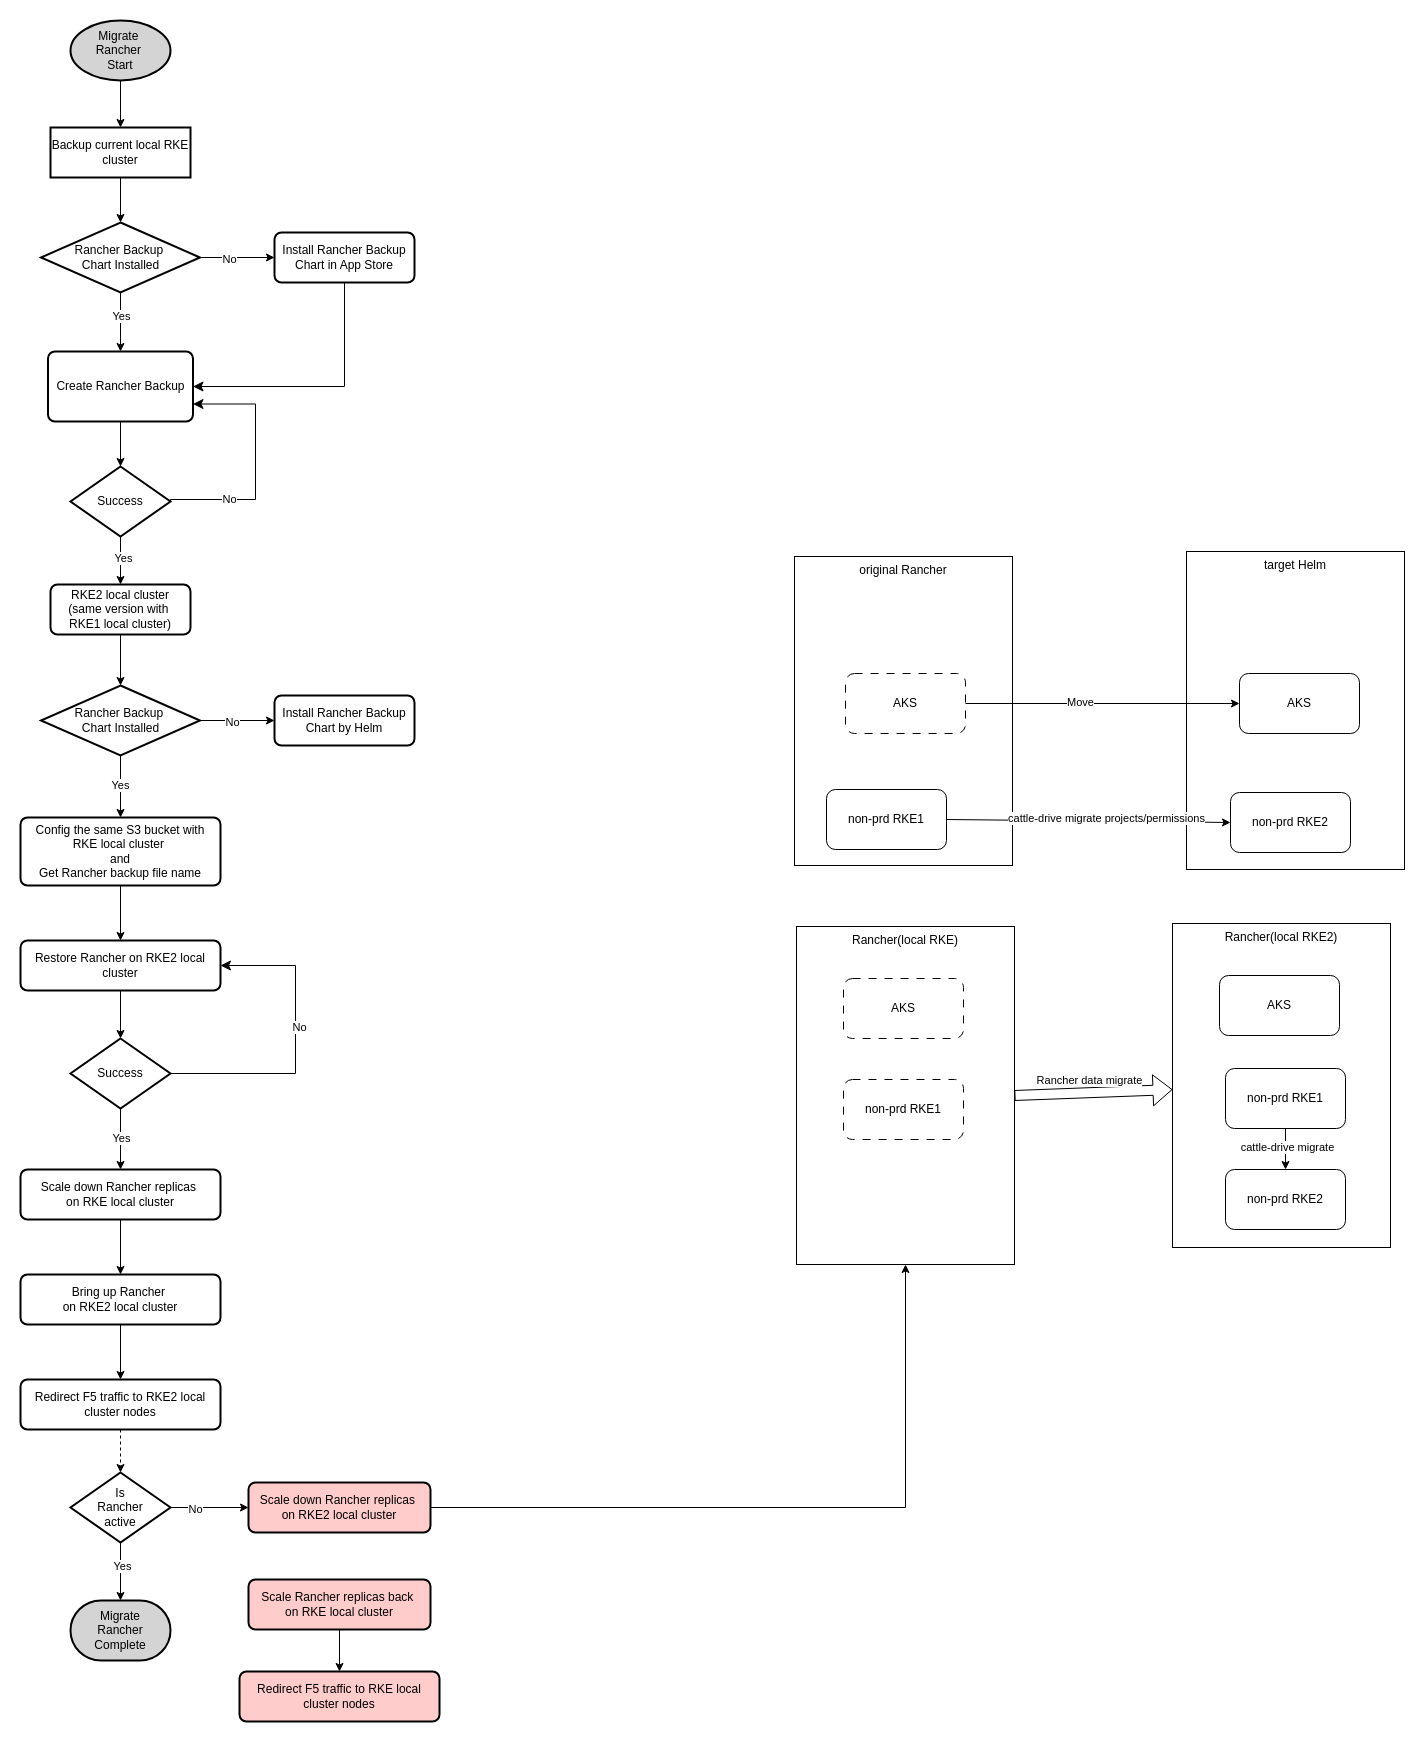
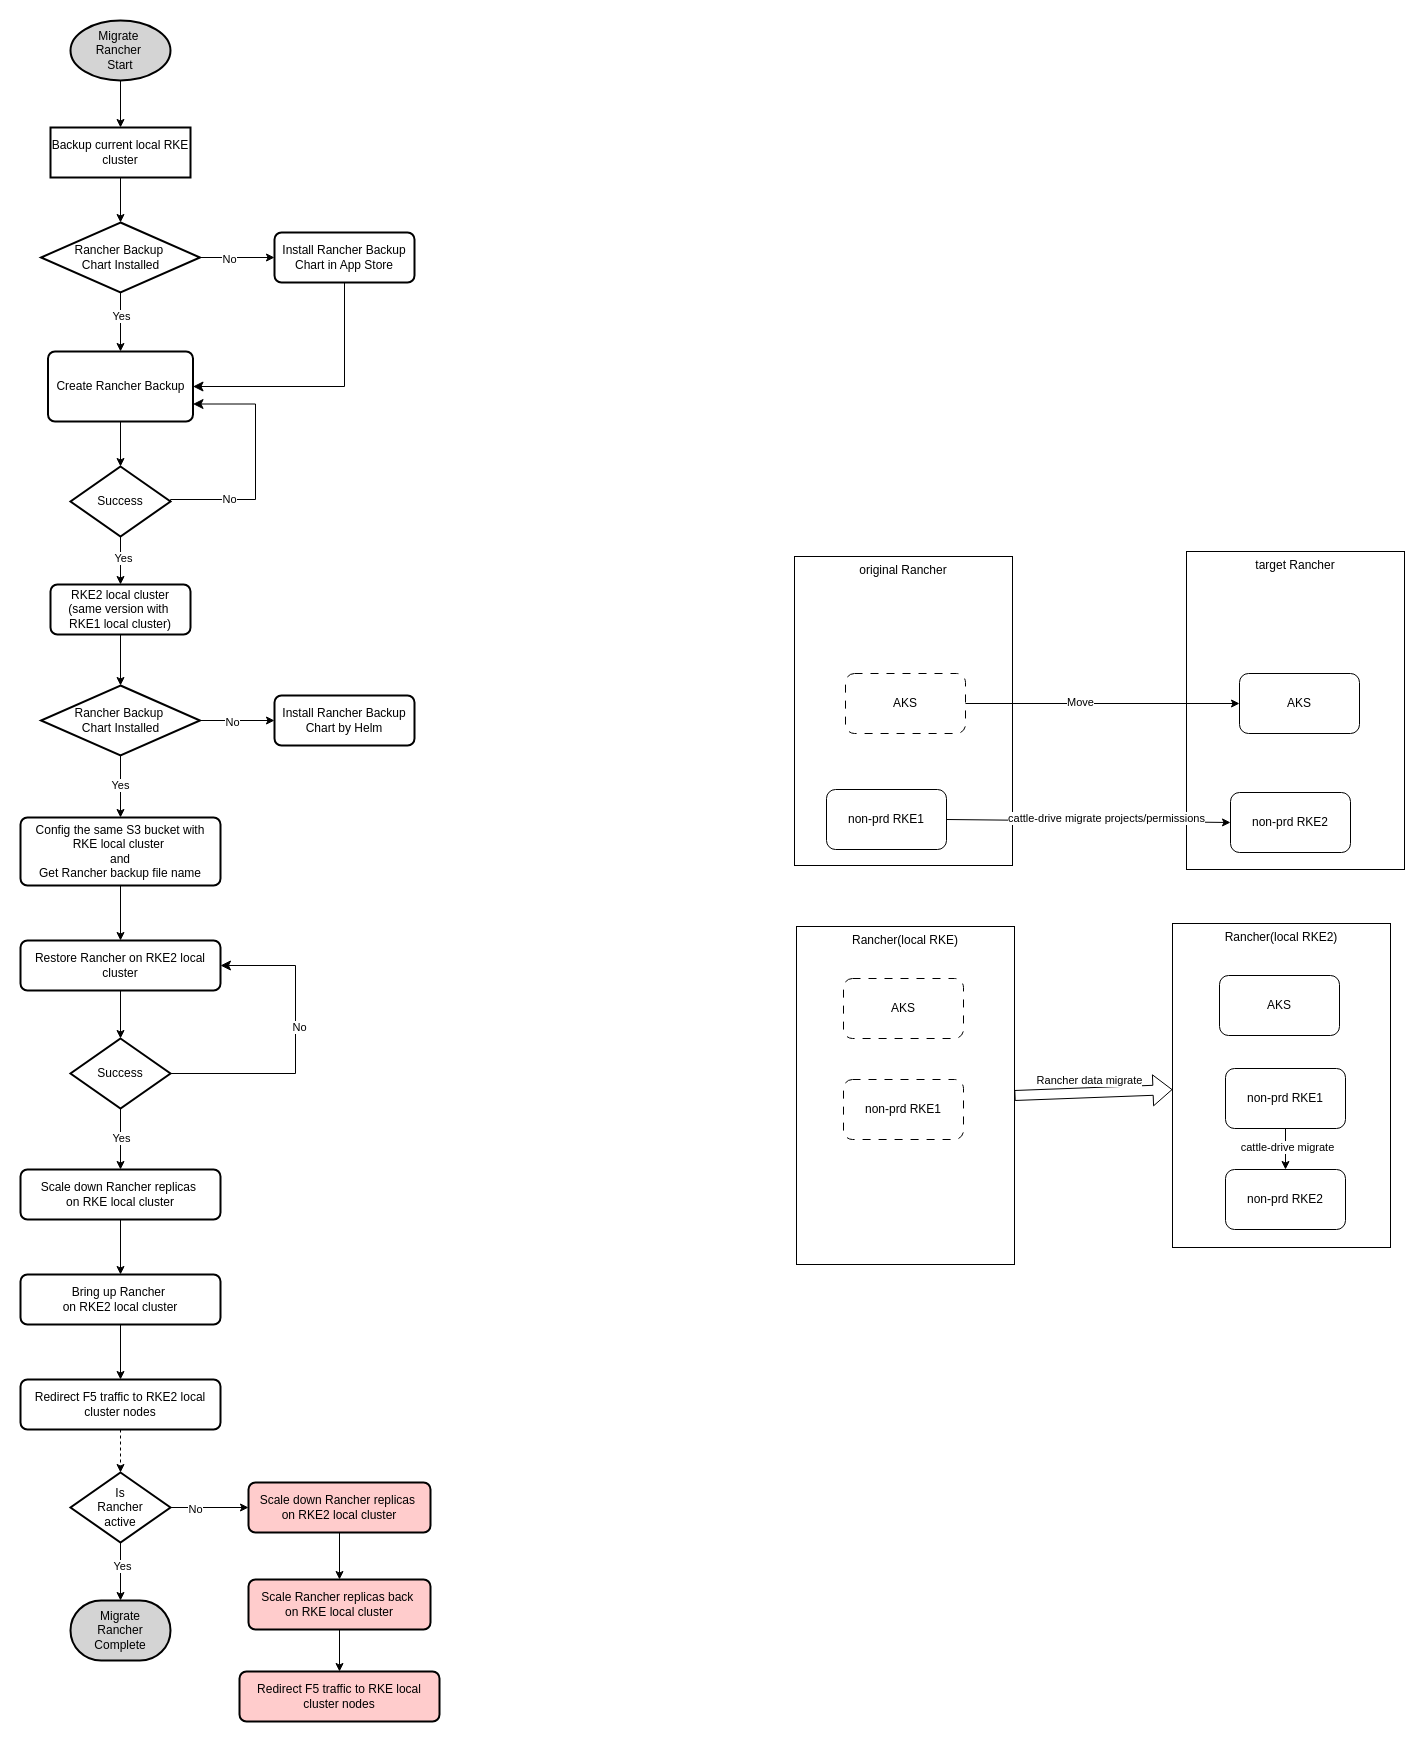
(1296, 566) -> (1296, 566)
(786, 1508) -> (340, 1553)
